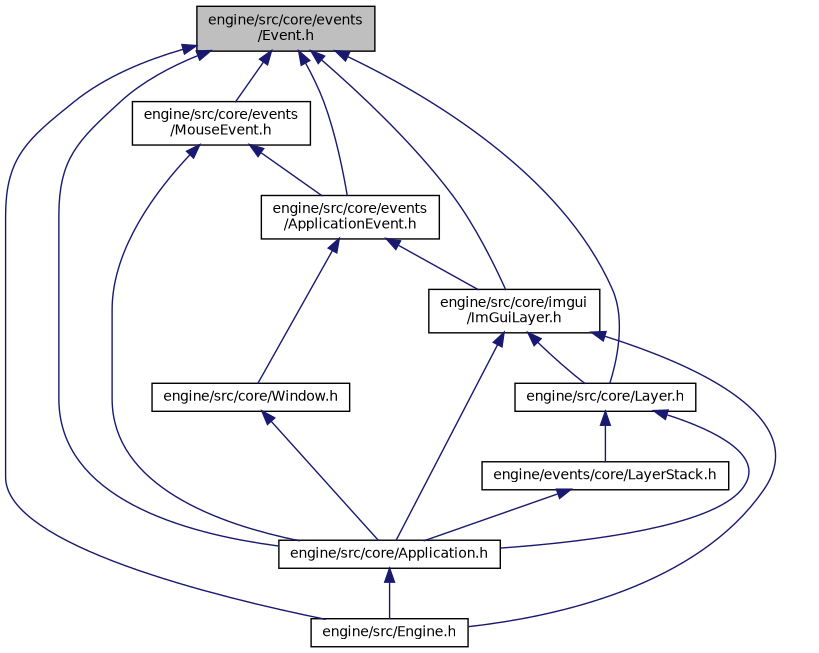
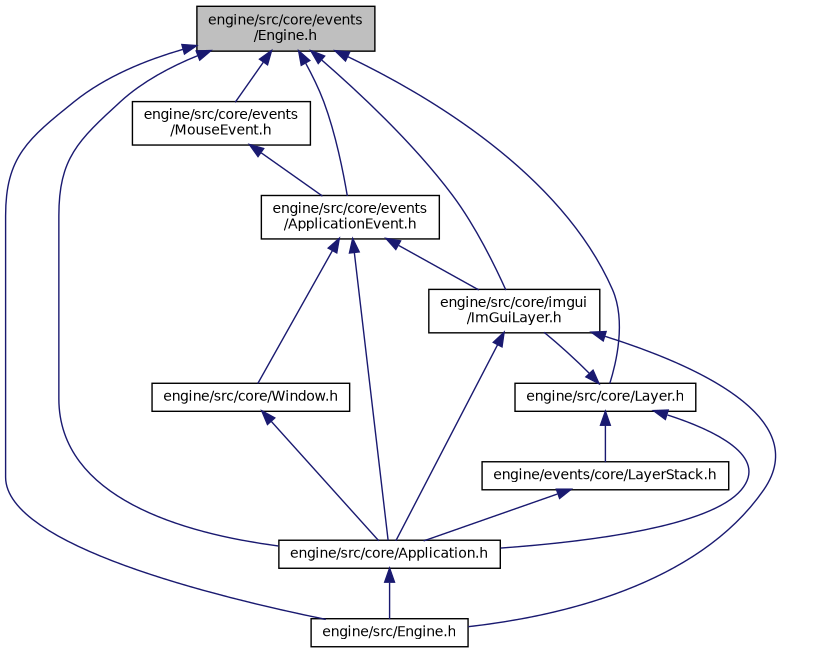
(286, 29) -> (286, 29)
(561, 364) -> (567, 352)
(112, 393) -> (371, 396)
